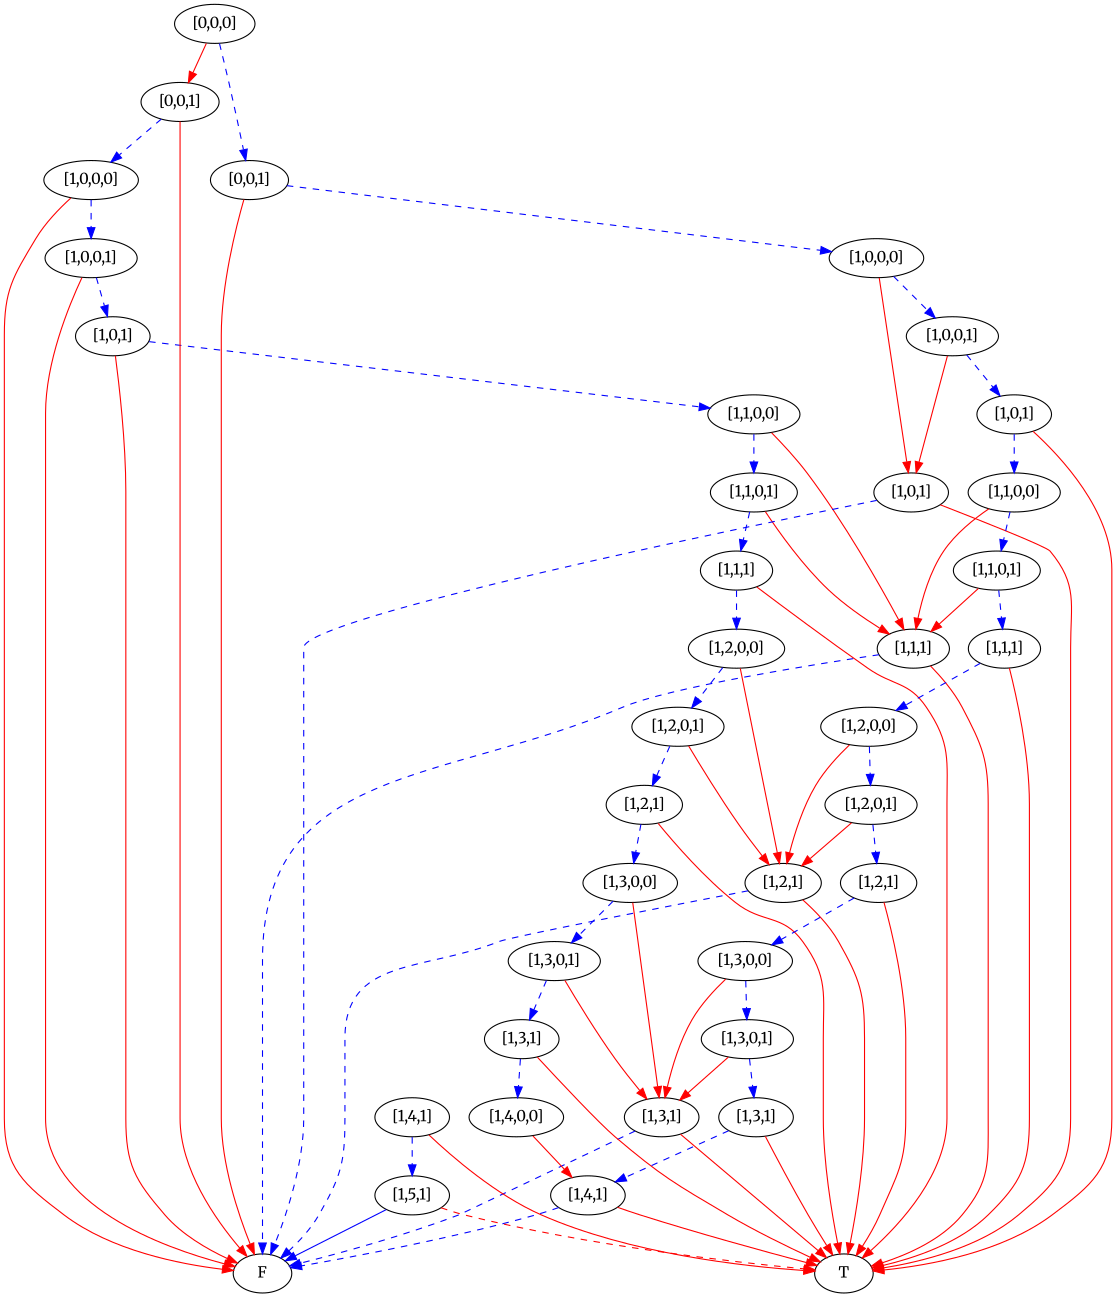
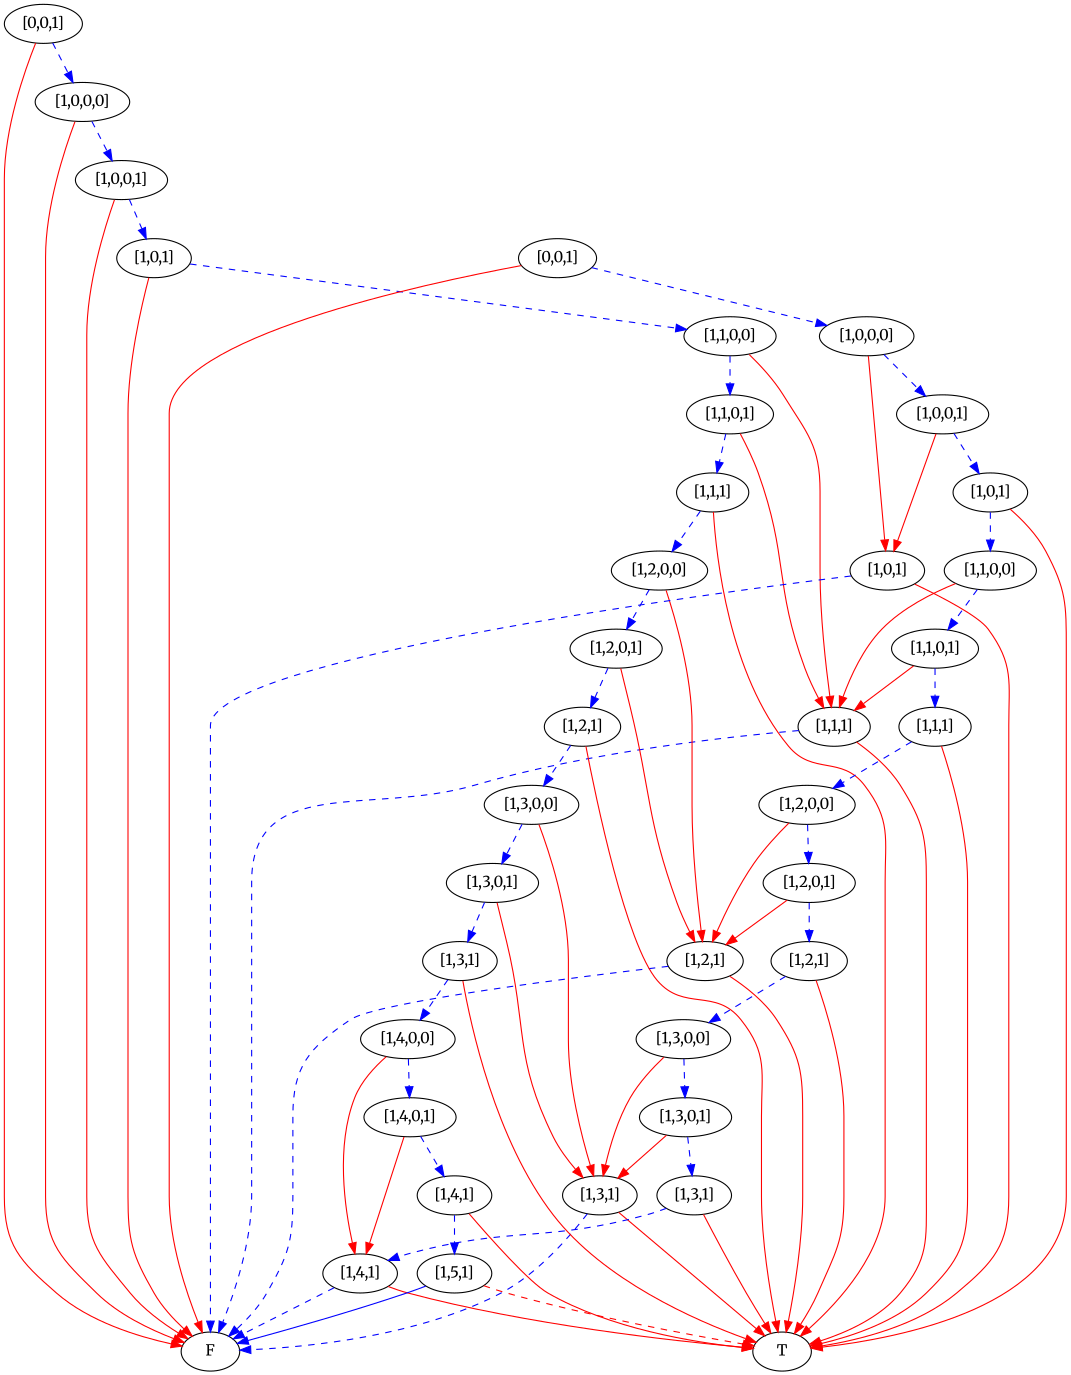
(215, 24) -> none
none -> (410, 1117)
